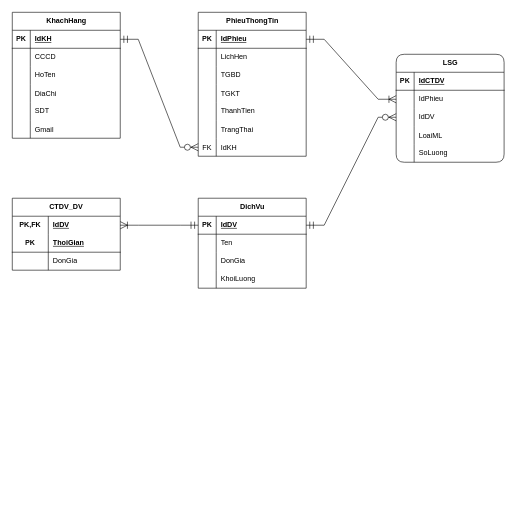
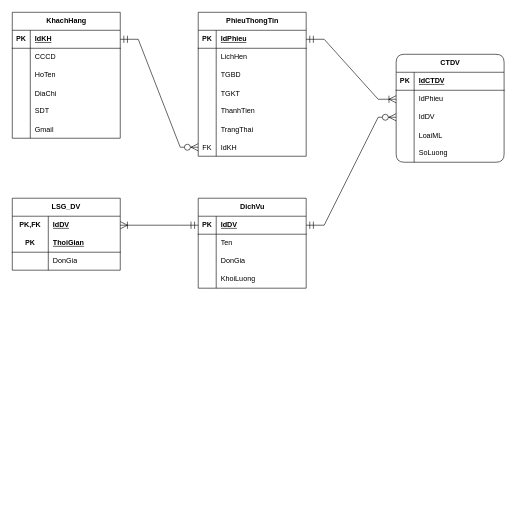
(451, 63) -> (451, 63)
(66, 207) -> (66, 207)
